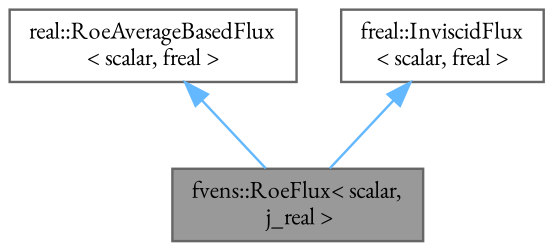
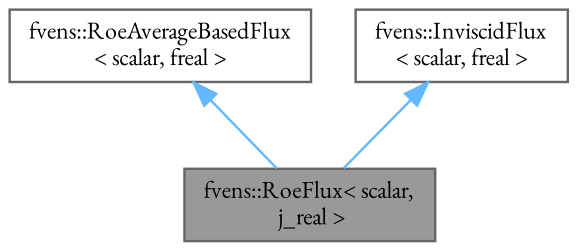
(153, 46) -> (160, 46)
(442, 46) -> (462, 46)
